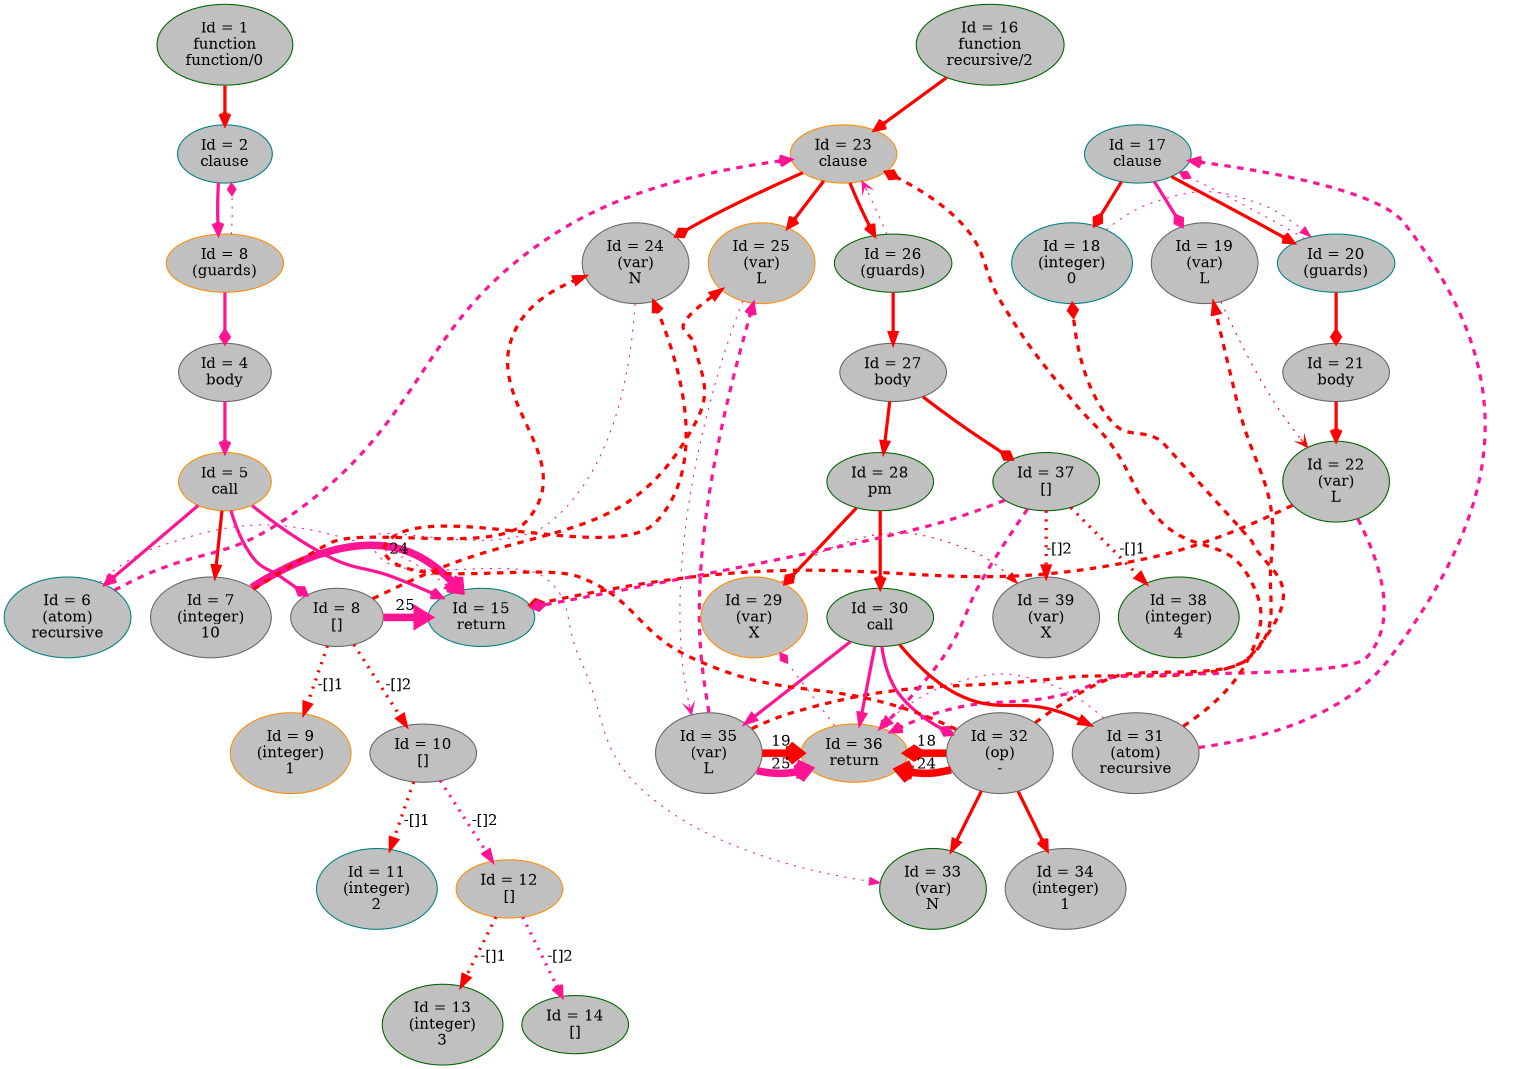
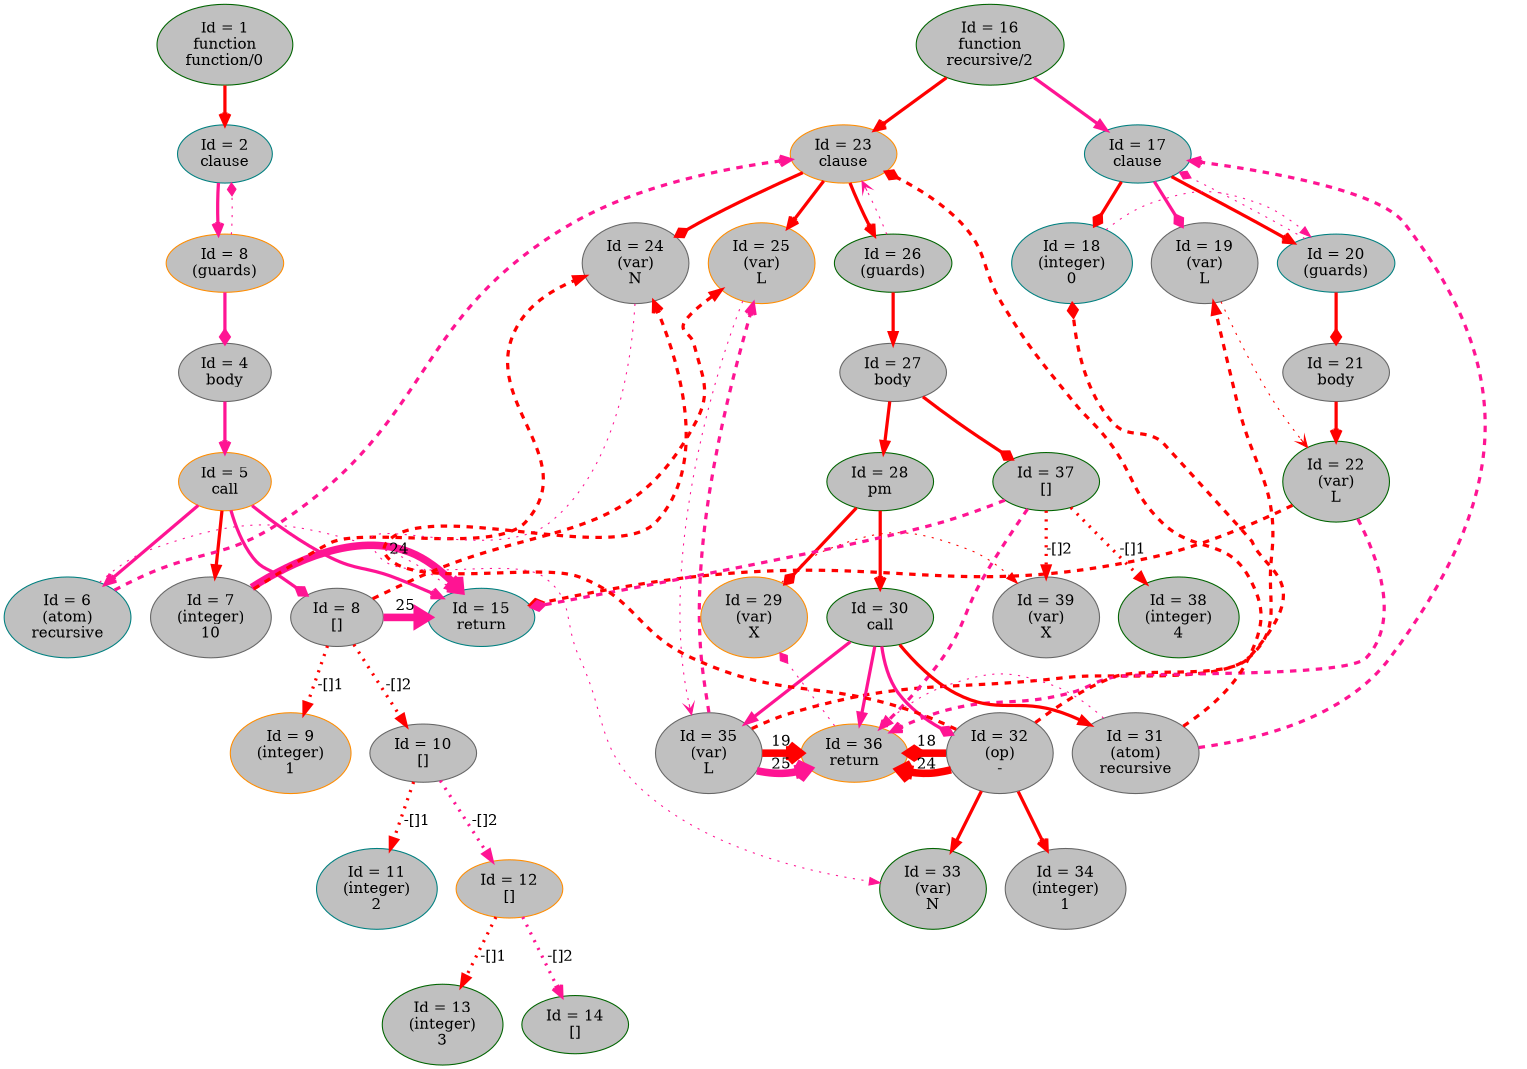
none -> (1066, 101)
